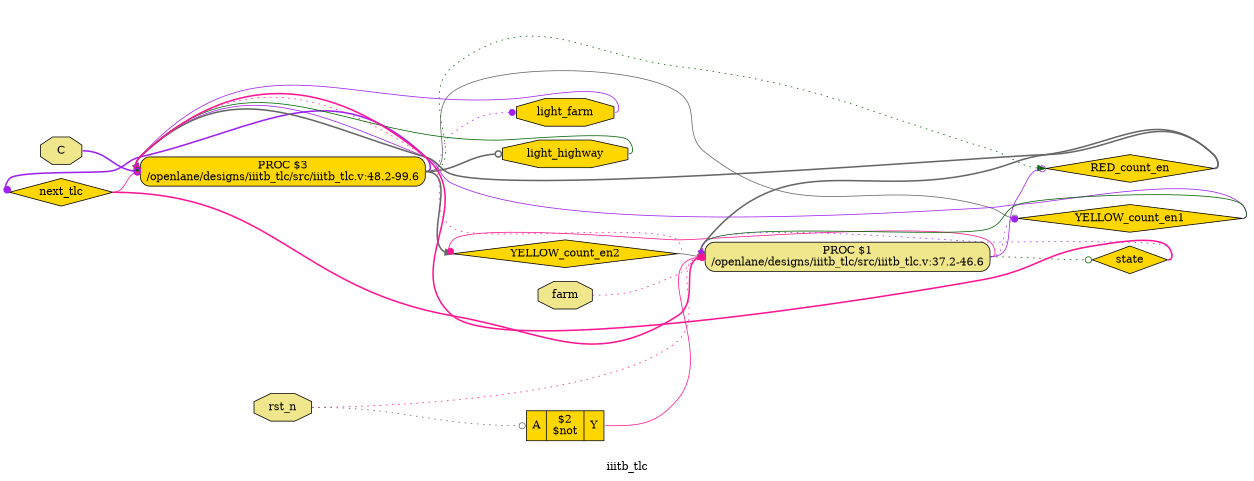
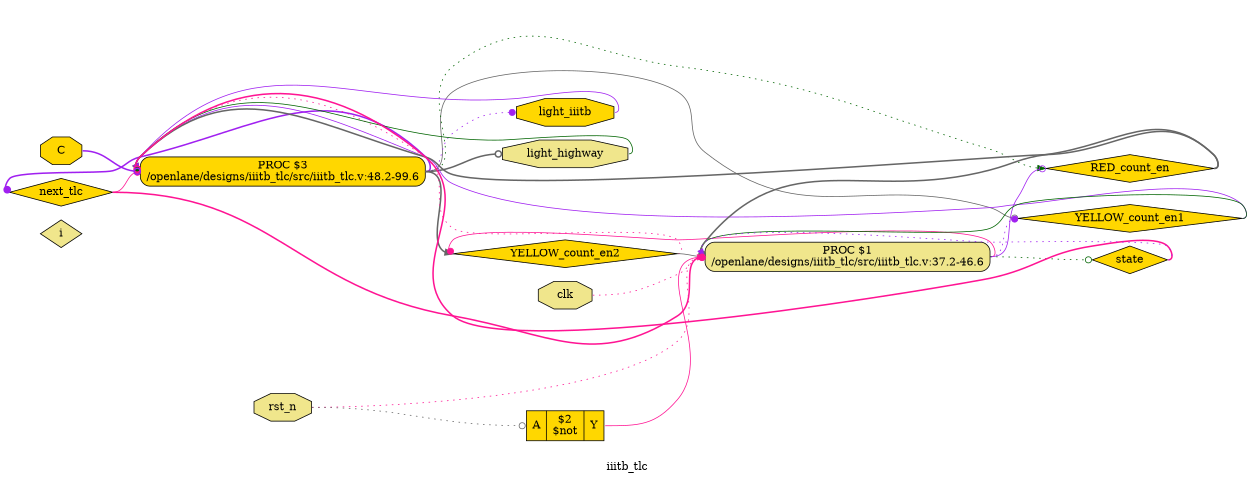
(565, 112) -> (565, 112)
(61, 151) -> (61, 151)
(565, 154) -> (565, 154)
none -> (61, 234)
(565, 295) -> (565, 295)
